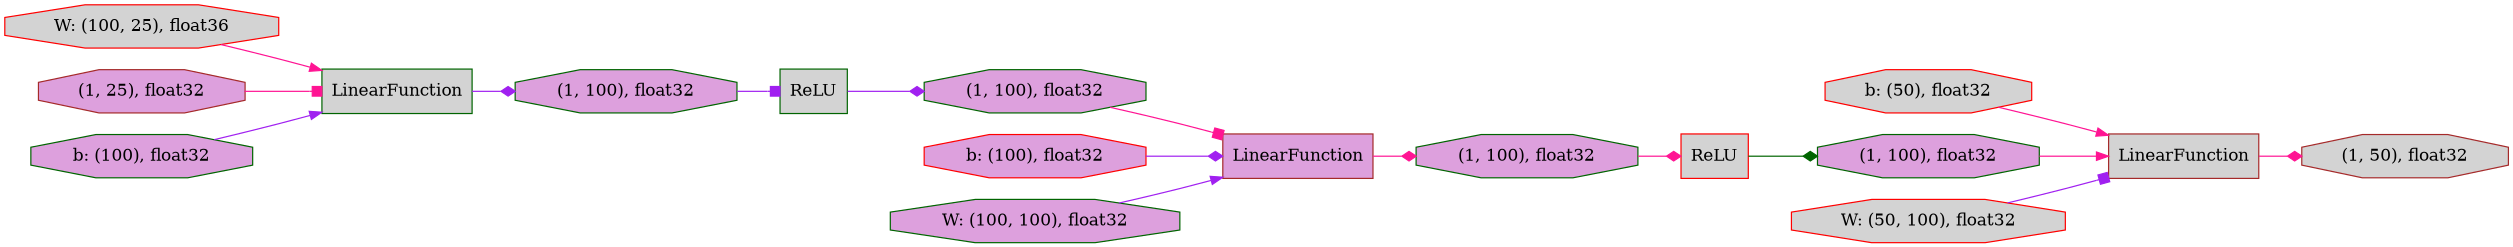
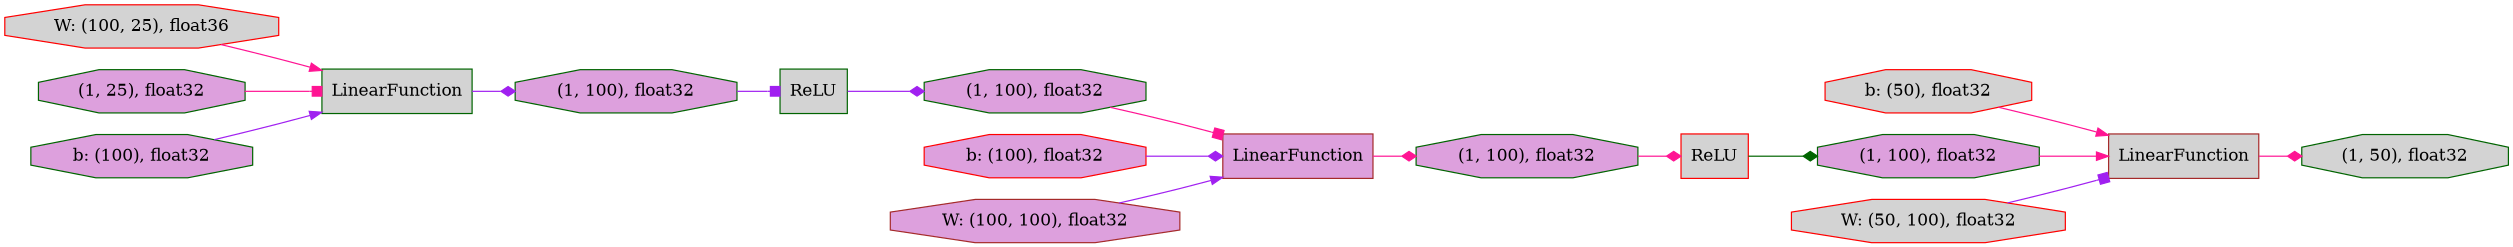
(142, 91) -> (142, 91)
(2405, 156) -> (2405, 156)
(1035, 221) -> (1035, 221)
